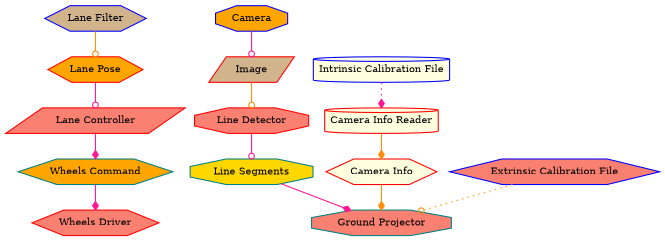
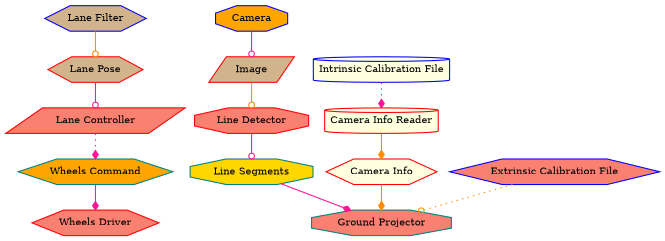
(95, 70) -> (95, 70)
(95, 142) -> (95, 142)
